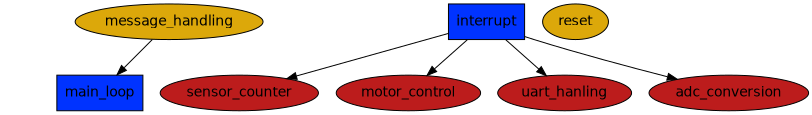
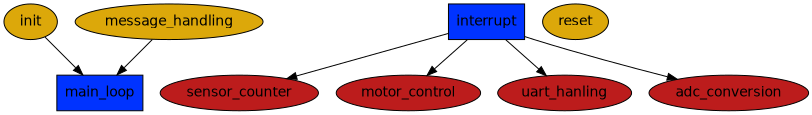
none -> (31, 22)
